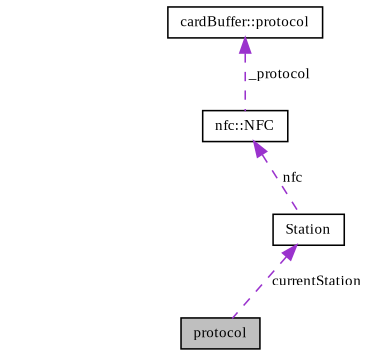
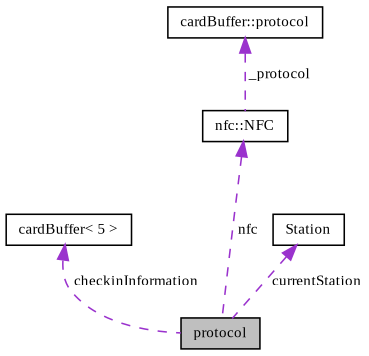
(281, 185) -> (232, 237)
none -> (69, 230)
